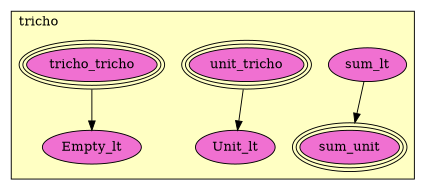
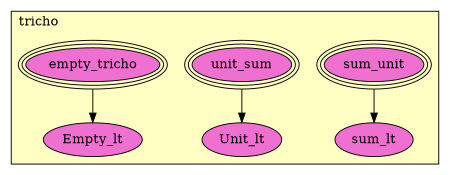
(92, 65) -> (93, 65)
(247, 65) -> (242, 65)
(360, 97) -> (374, 101)
